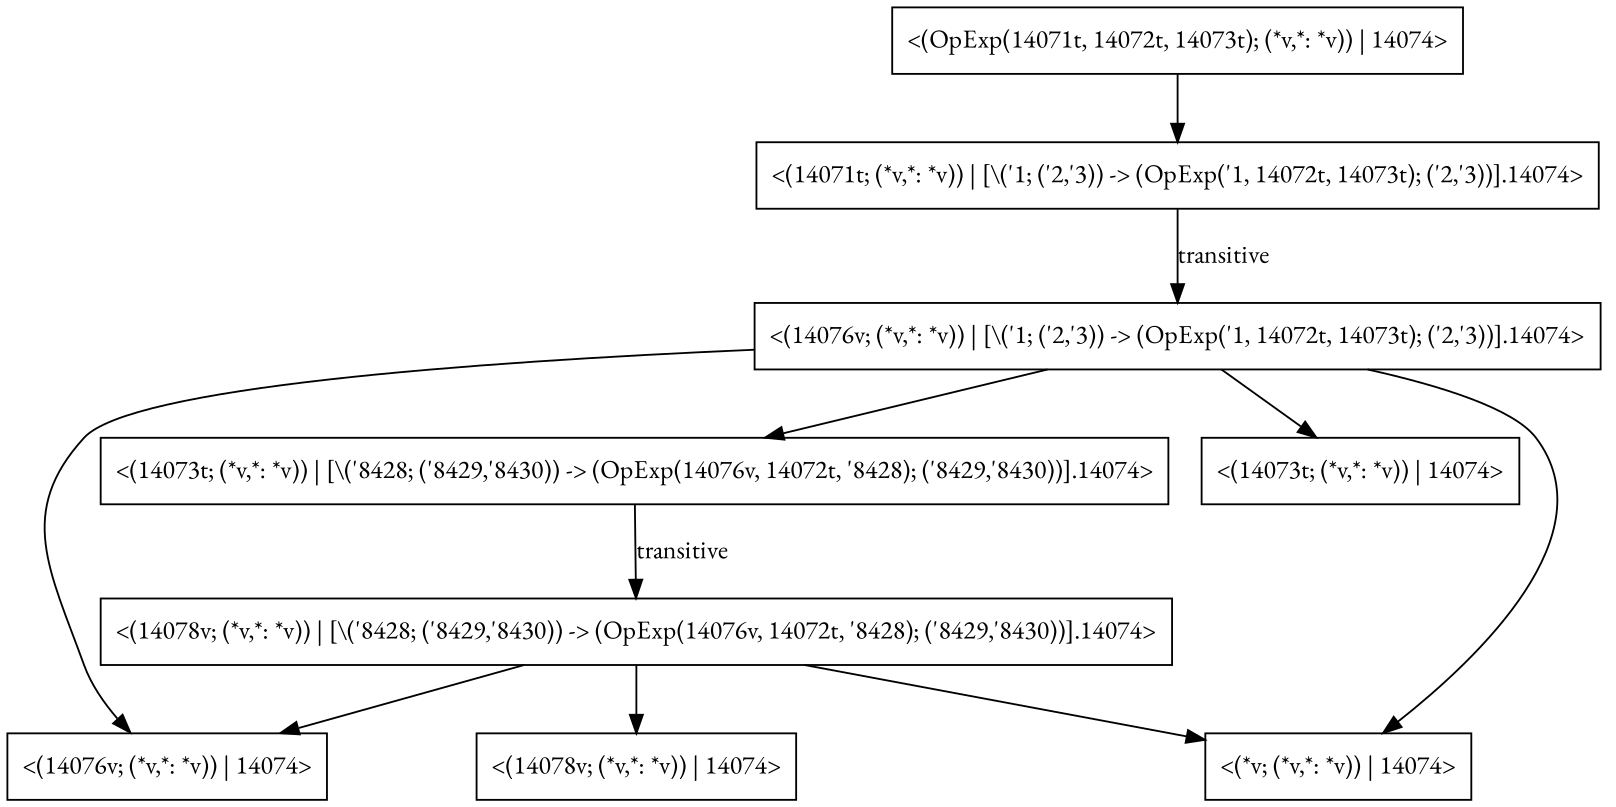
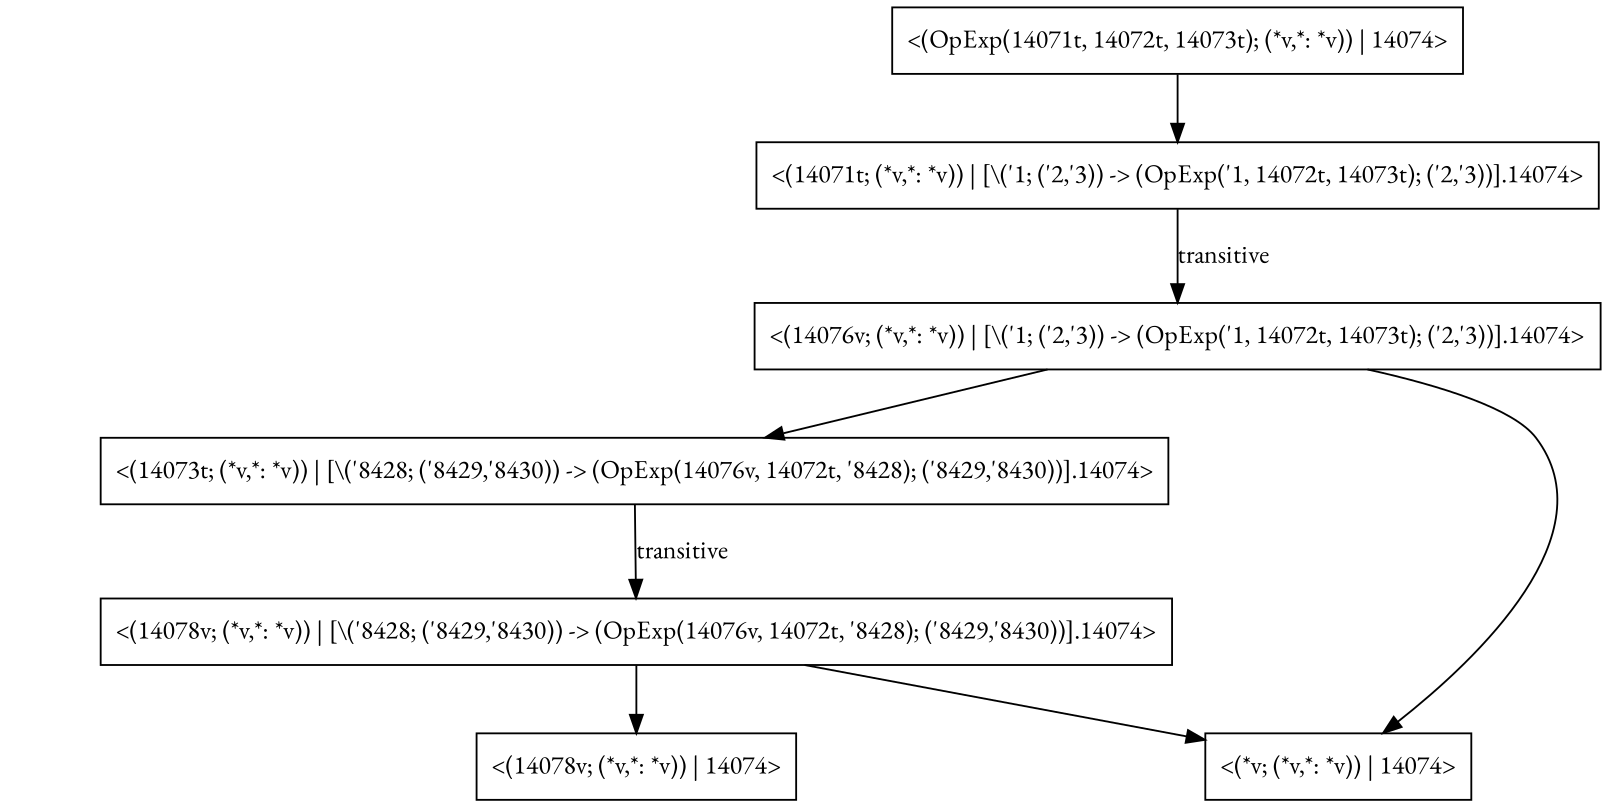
(1360, 471) -> none
(167, 767) -> none
